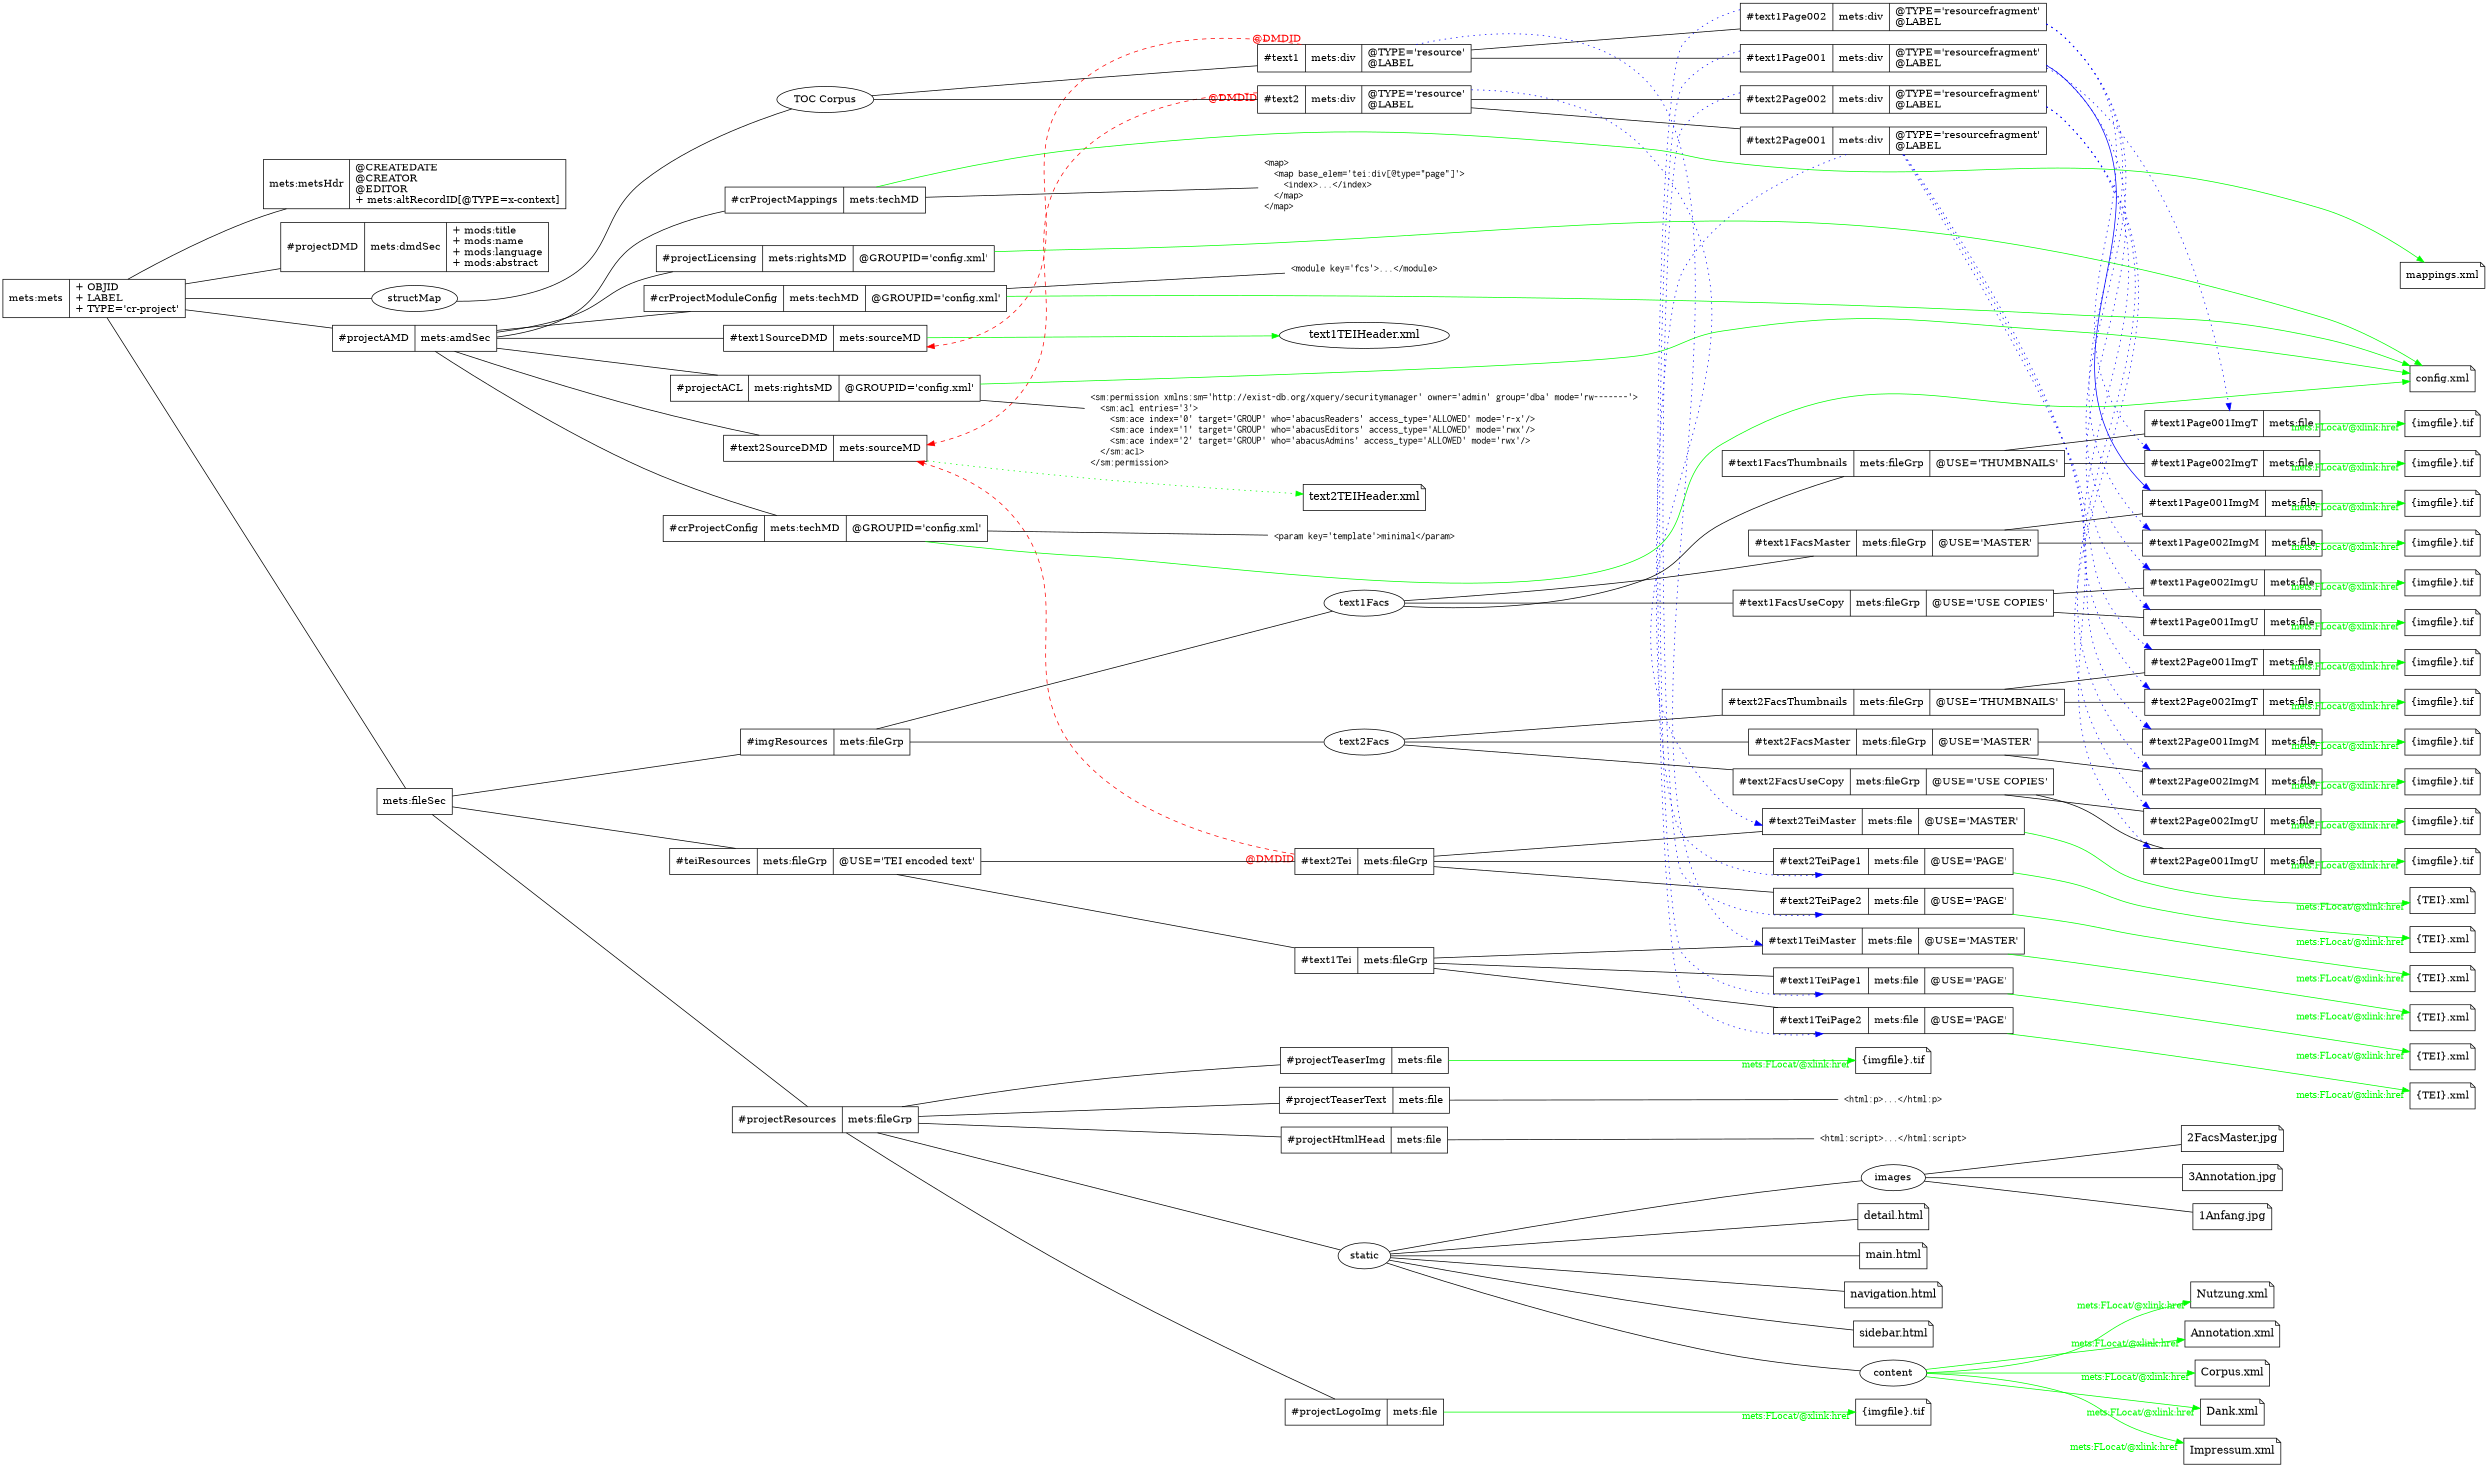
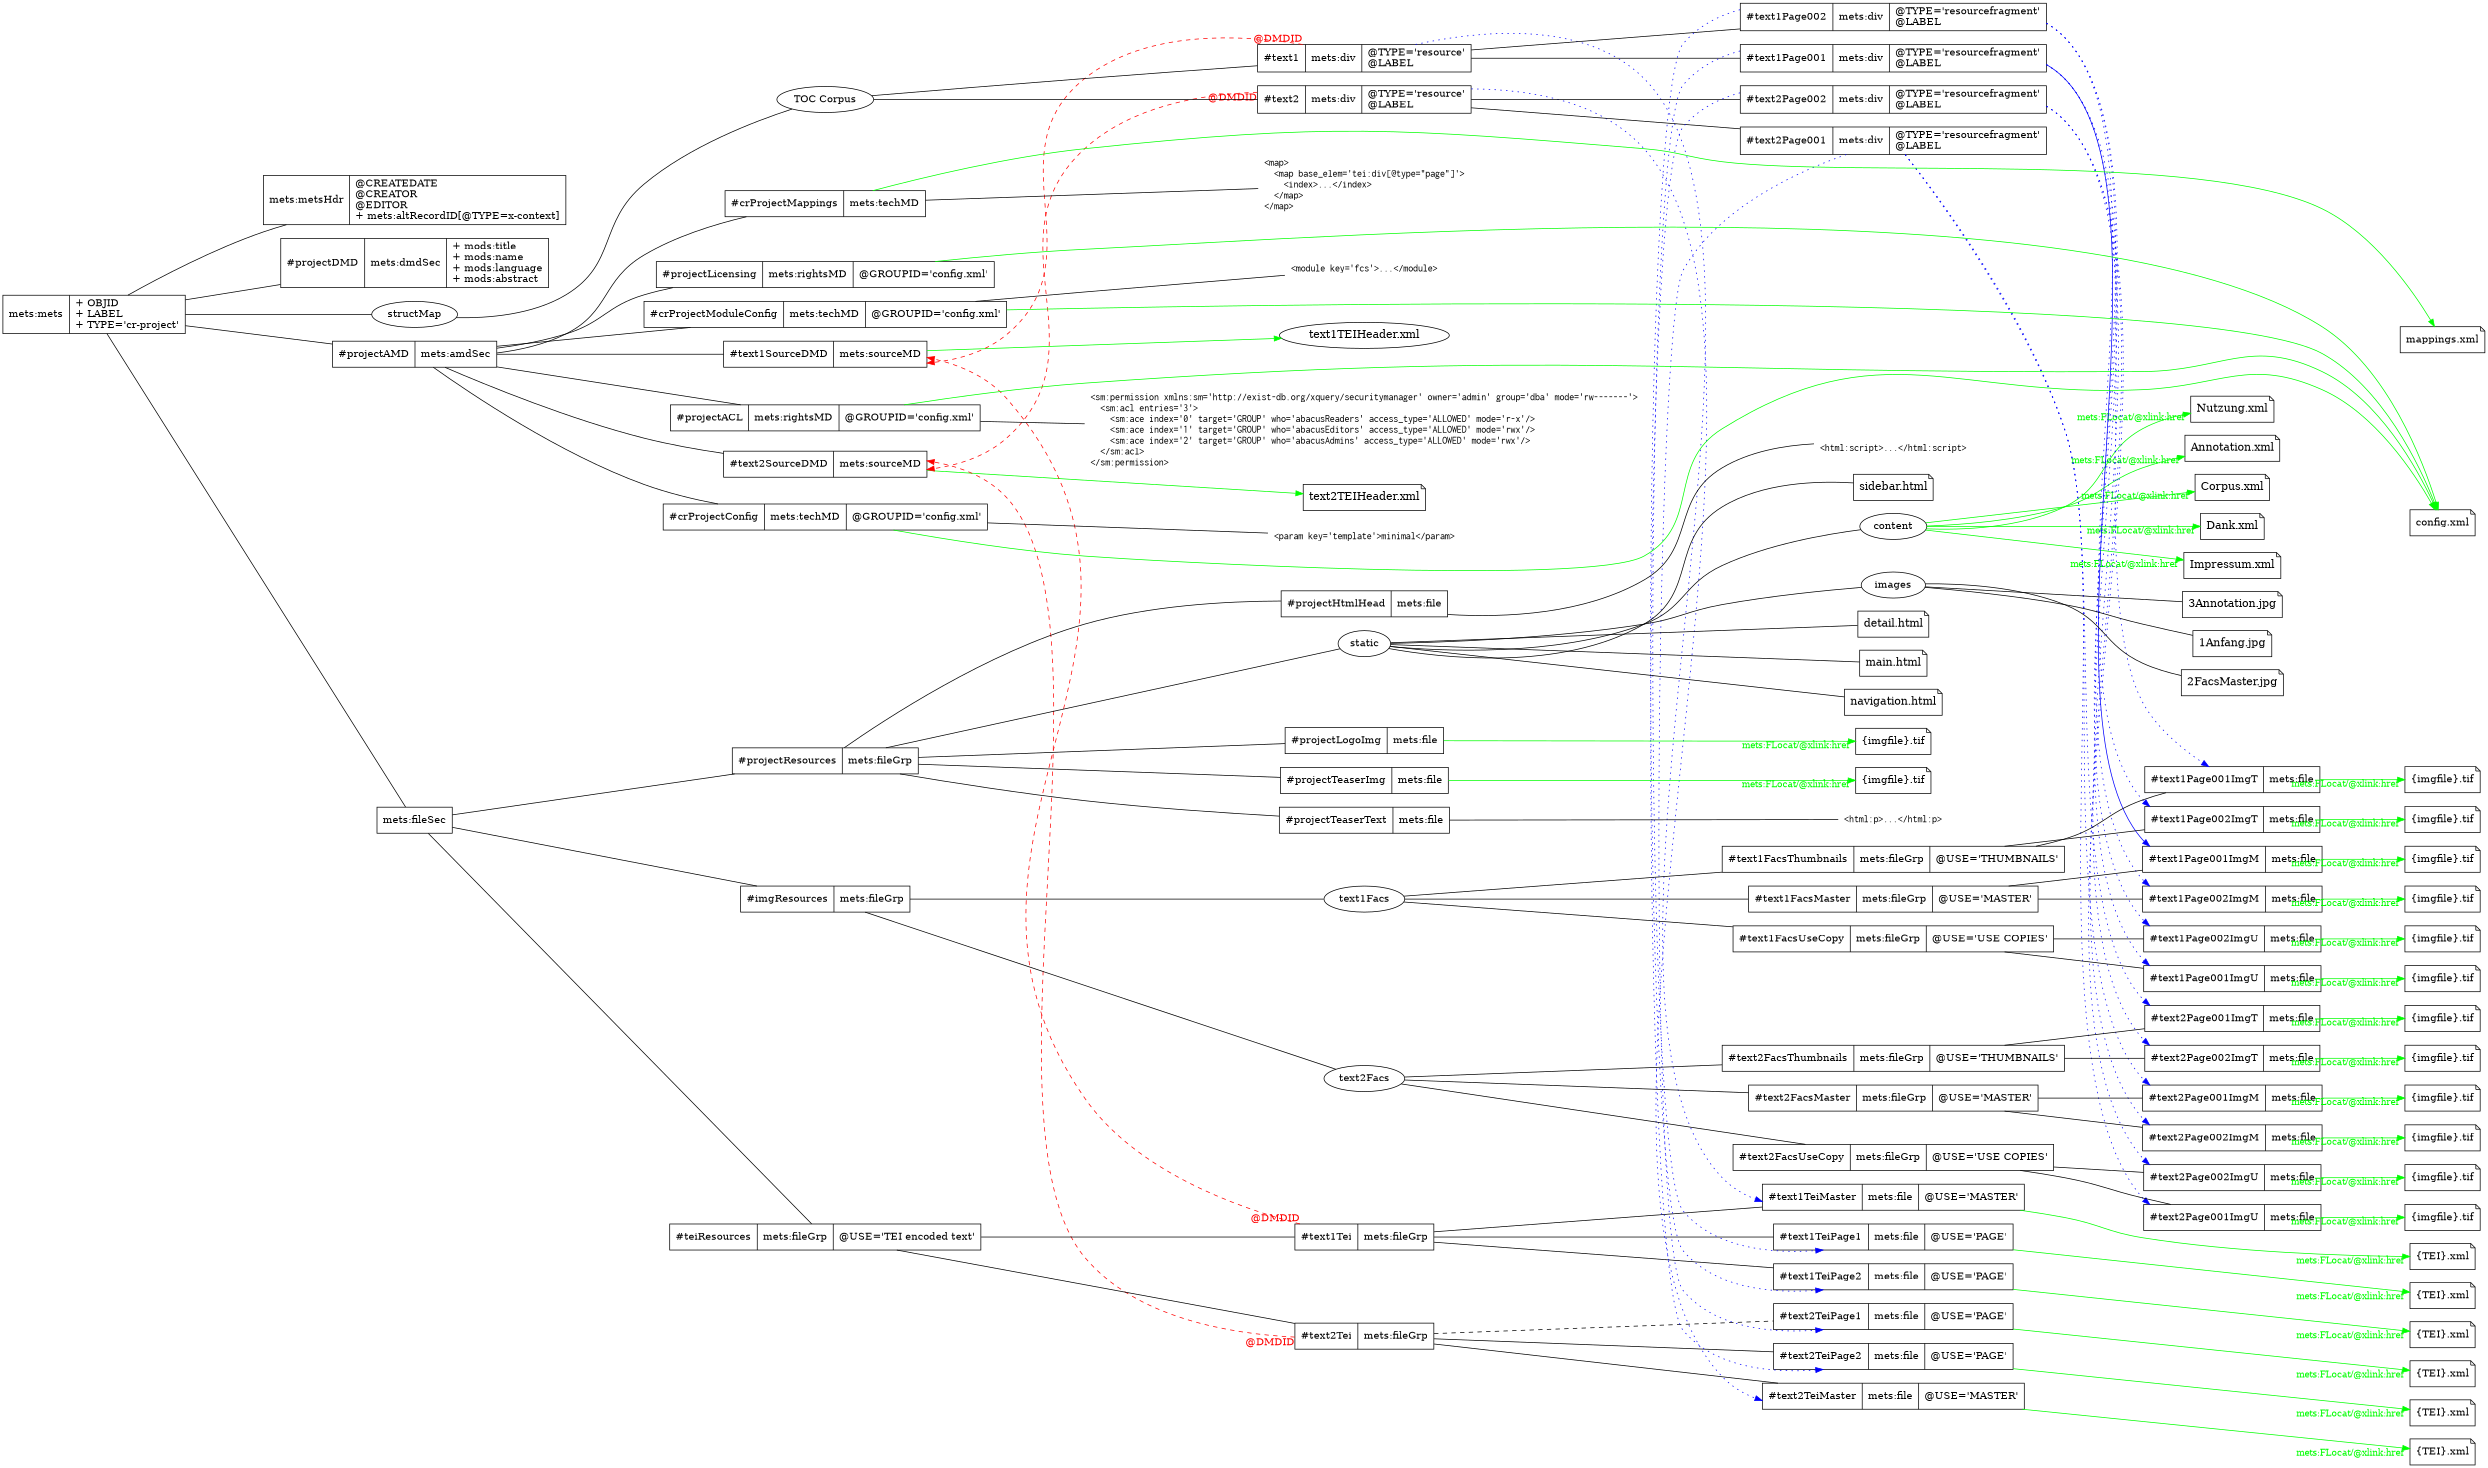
(1111, 480) -> (1111, 482)
none -> (1035, 828)
(1604, 861) -> (1604, 1327)
